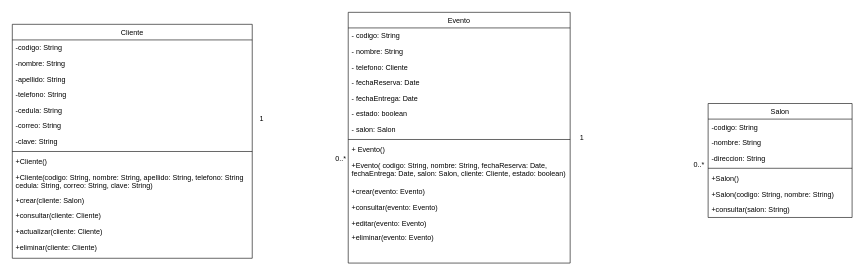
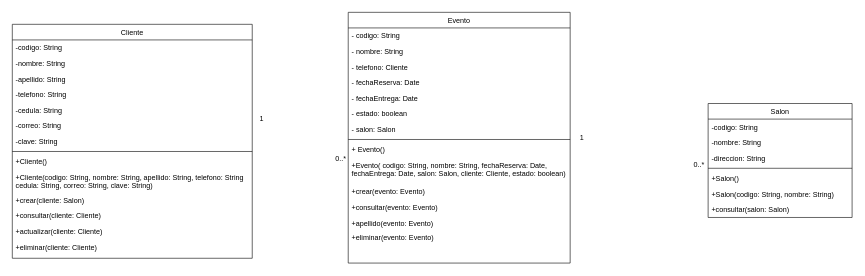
(757, 210) -> (755, 210)
(395, 223) -> (397, 223)
